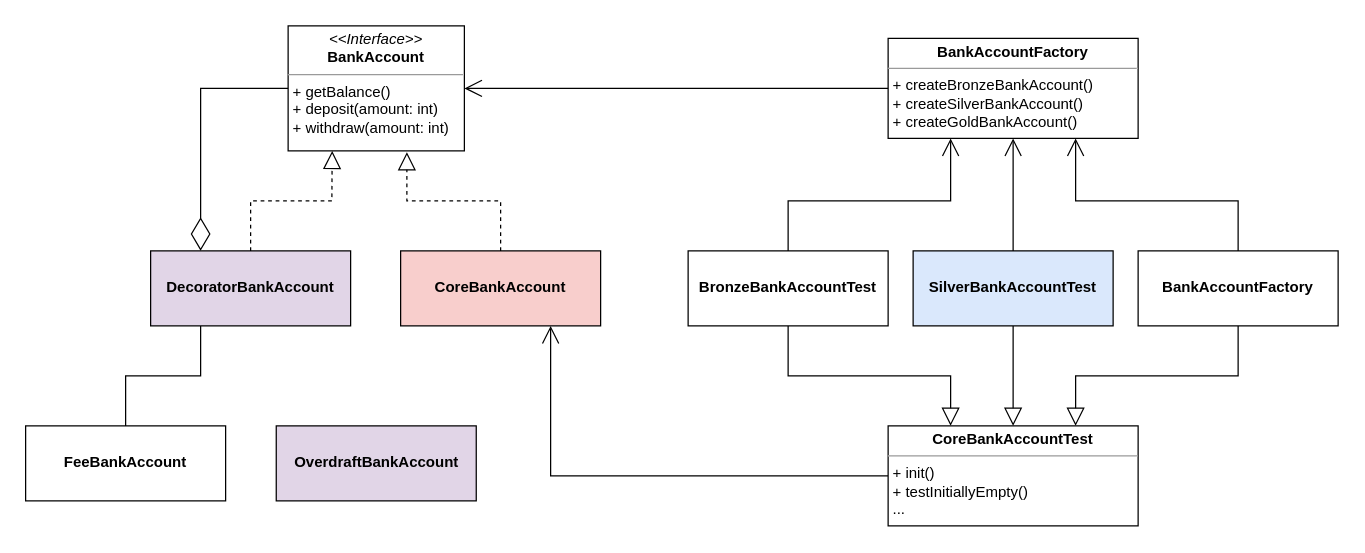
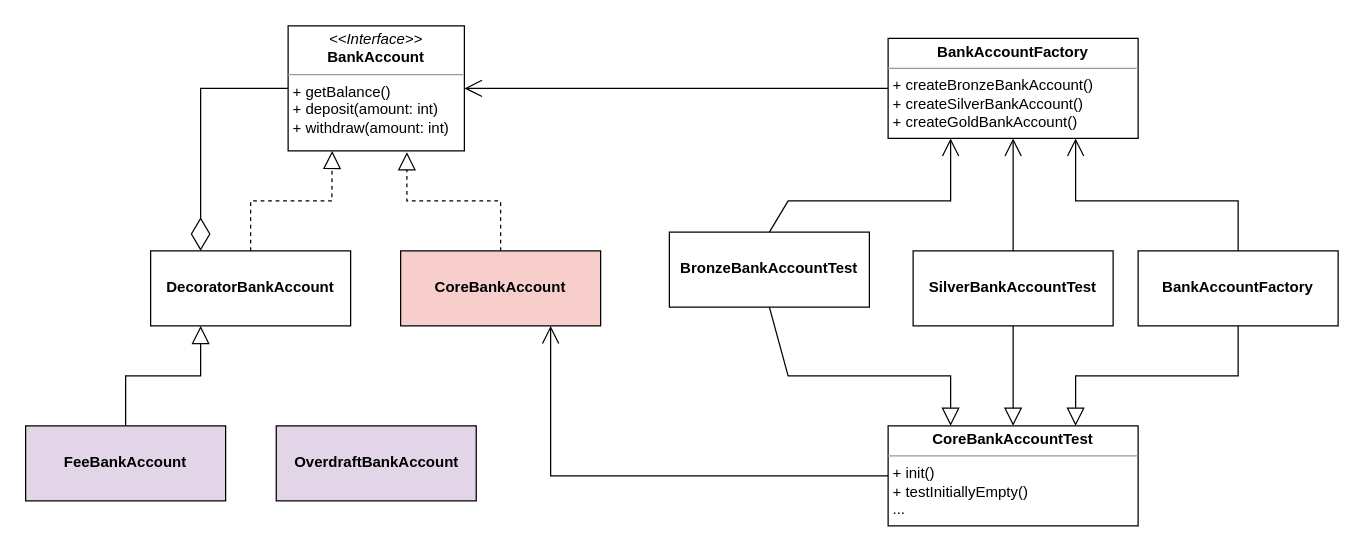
(251, 288) -> (251, 288)
(788, 288) -> (769, 269)
(1013, 288) -> (1013, 288)
(201, 336) -> (201, 344)
(126, 463) -> (126, 463)
